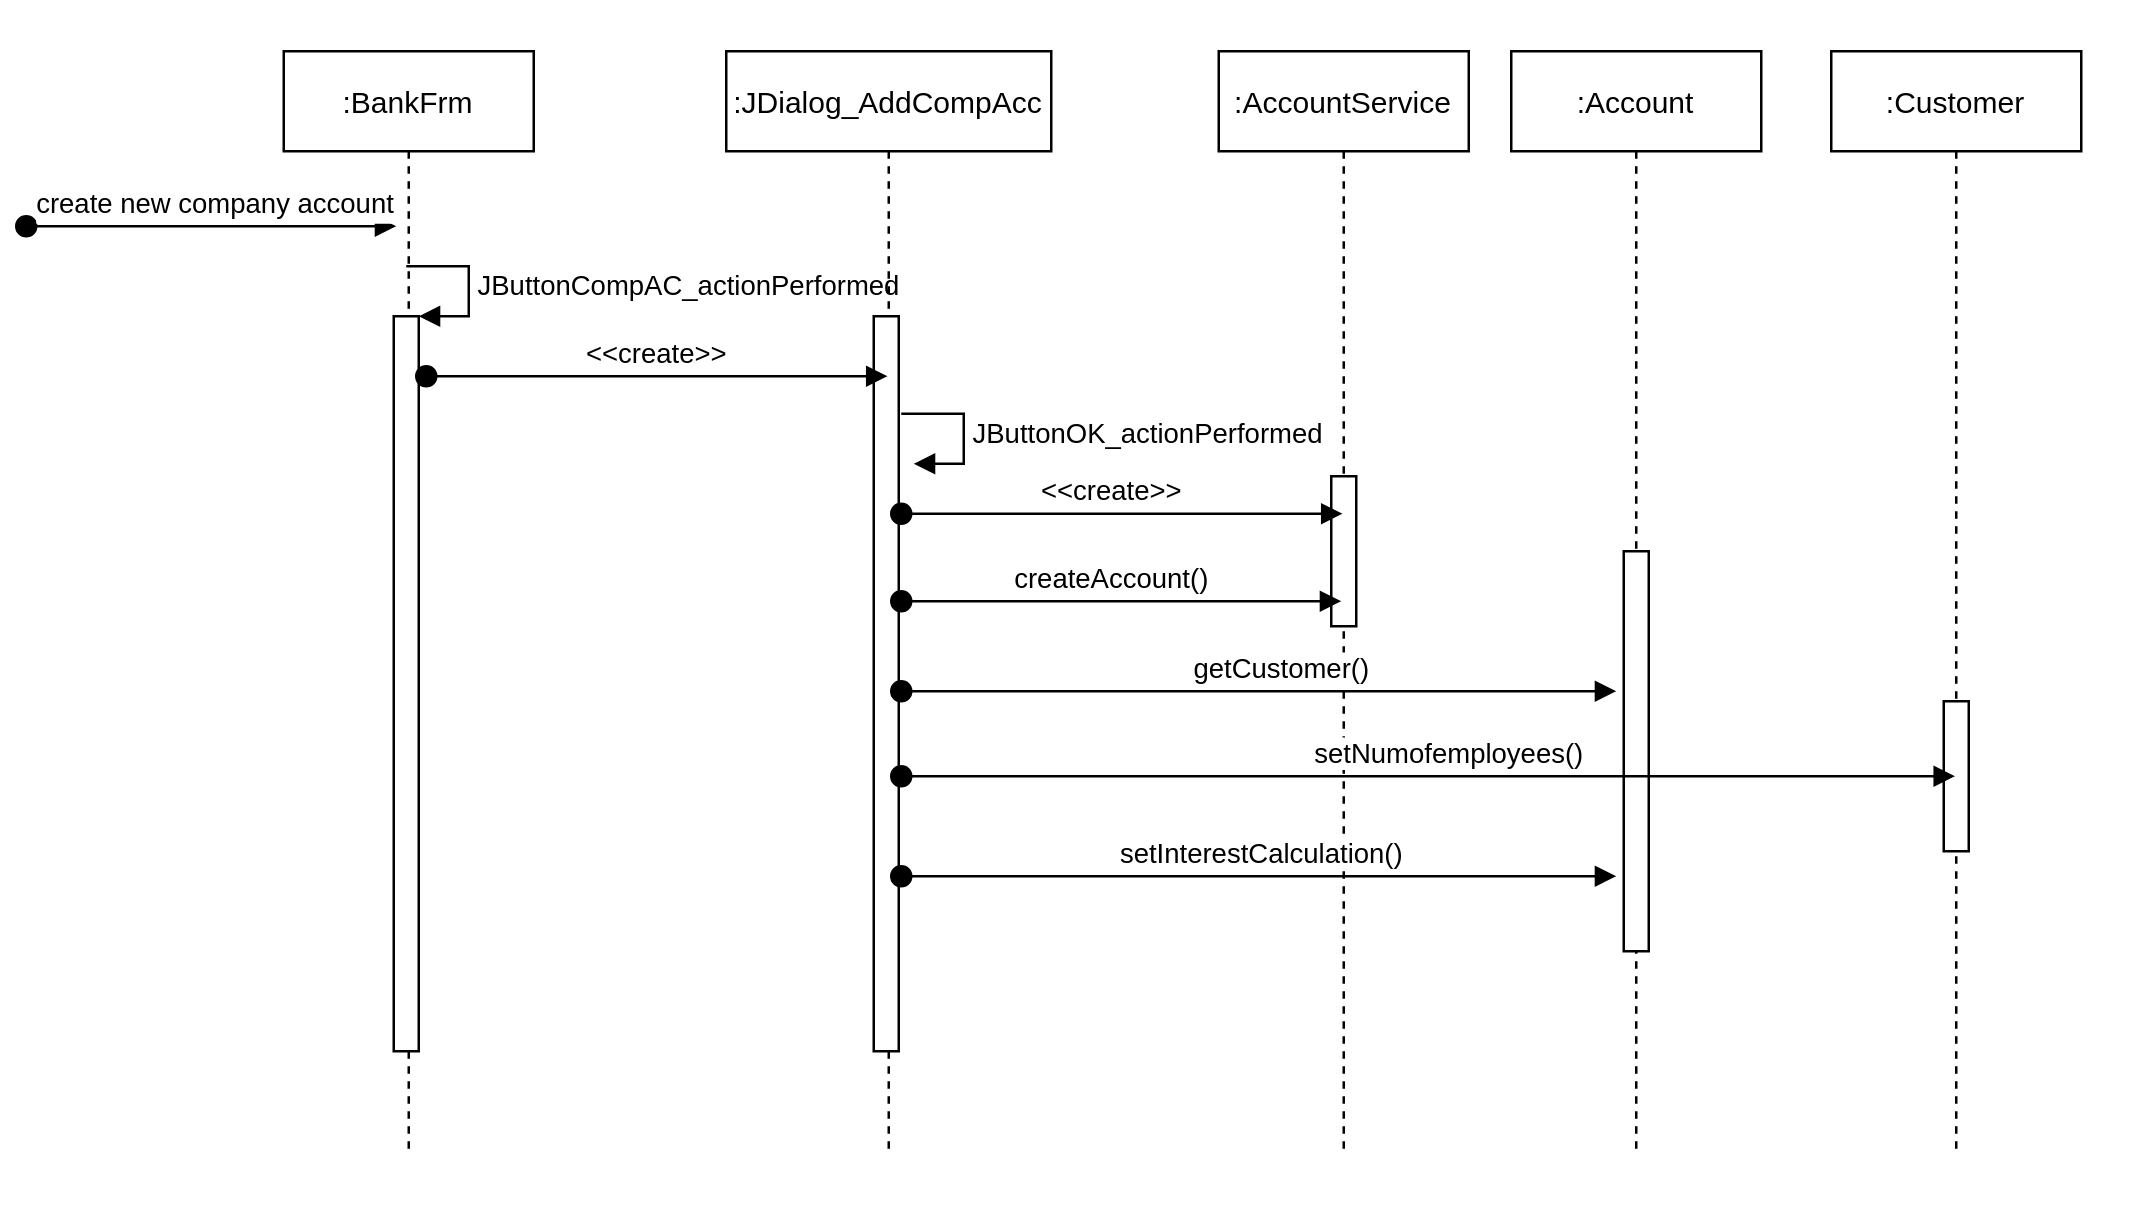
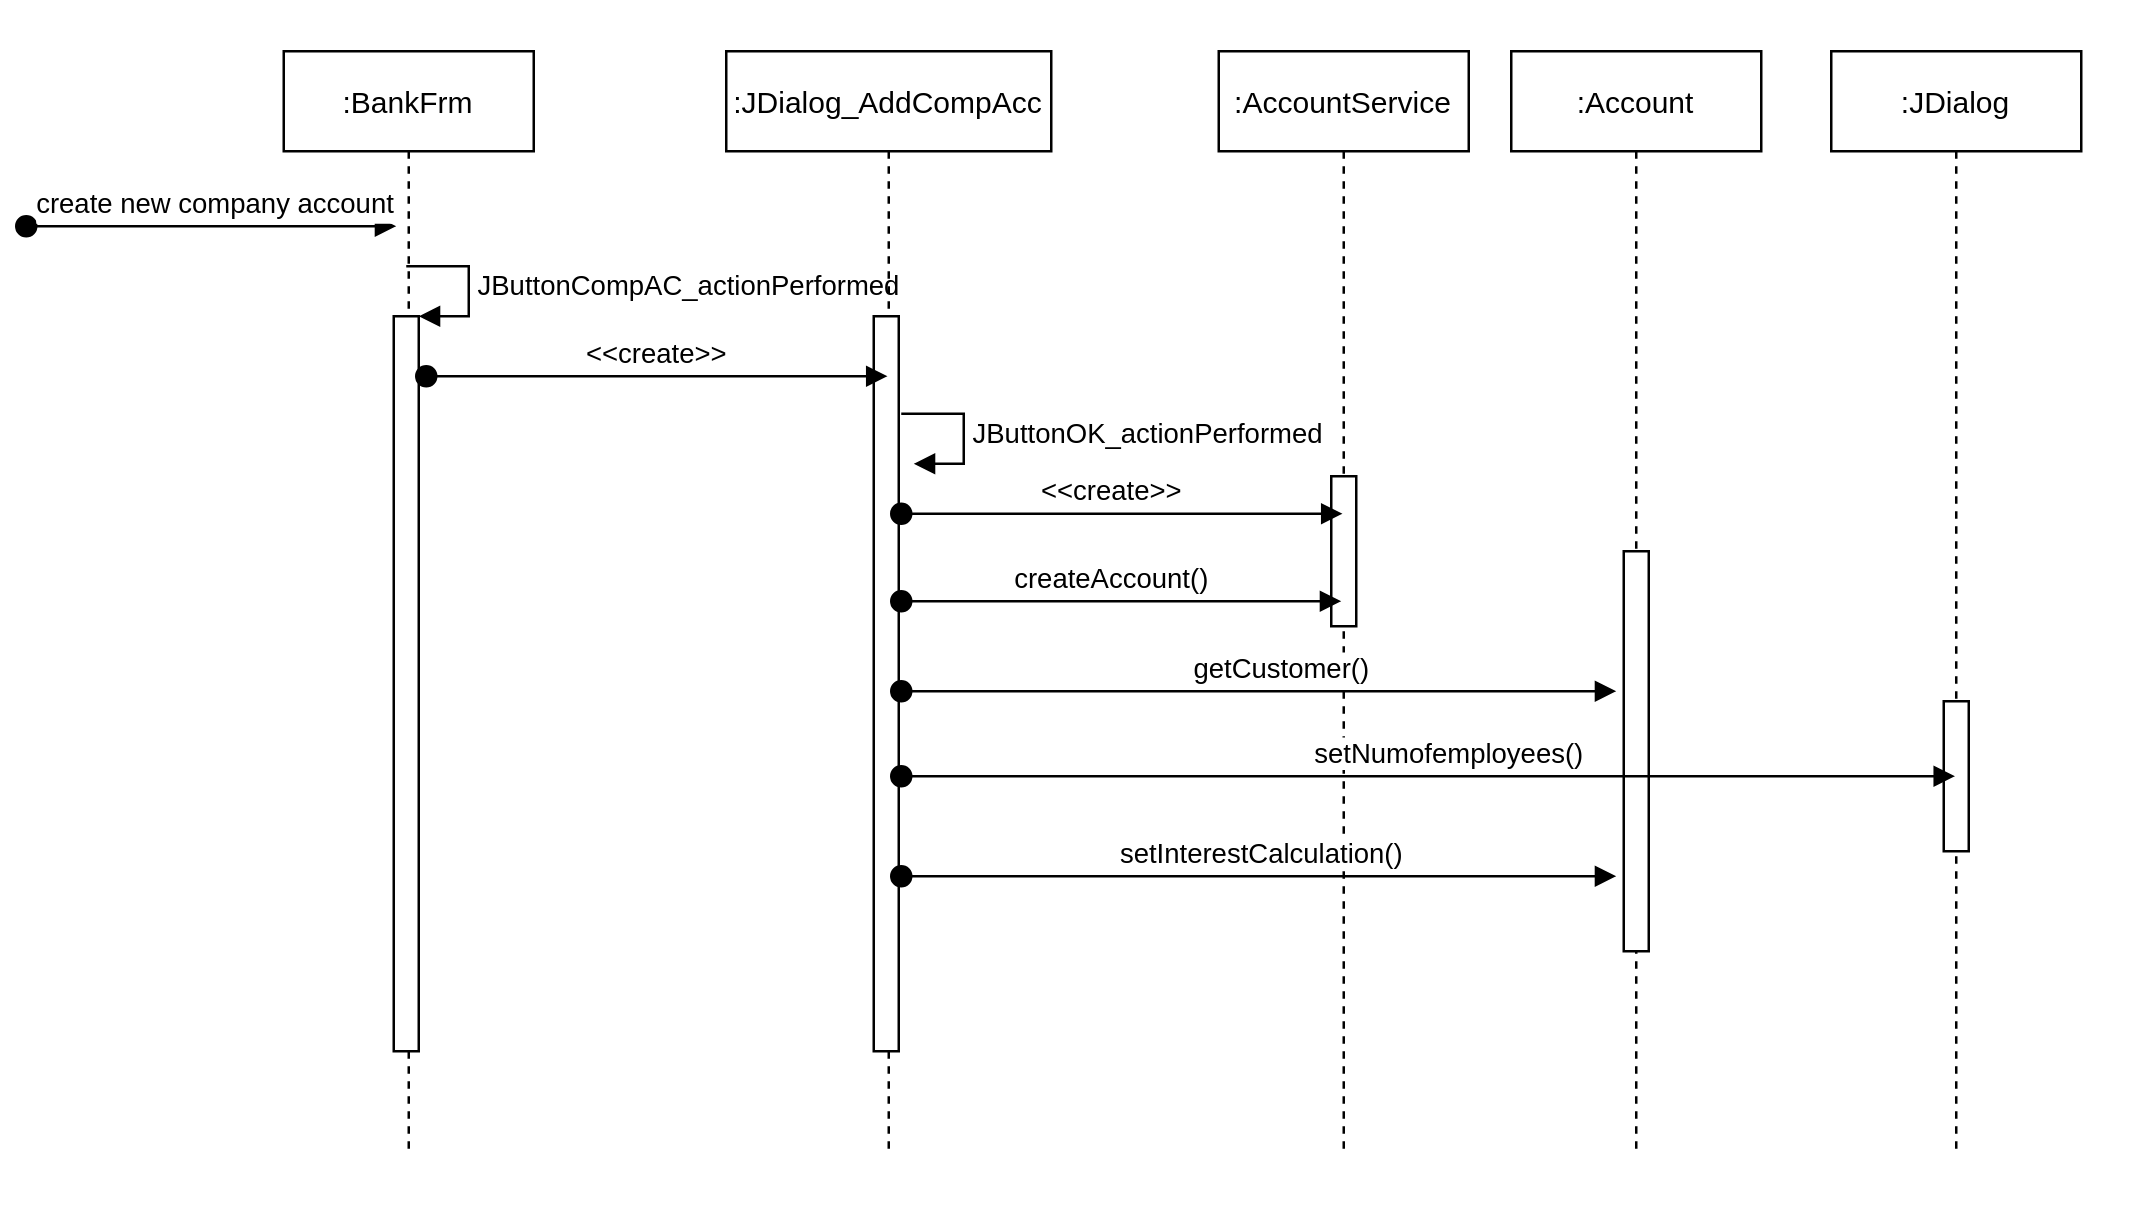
(1955, 103) -> (1955, 103)
